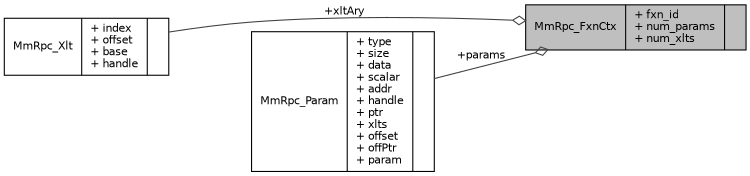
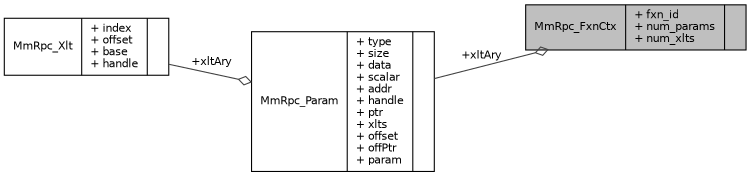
(340, 18) -> (204, 72)
(480, 56) -> (480, 56)
